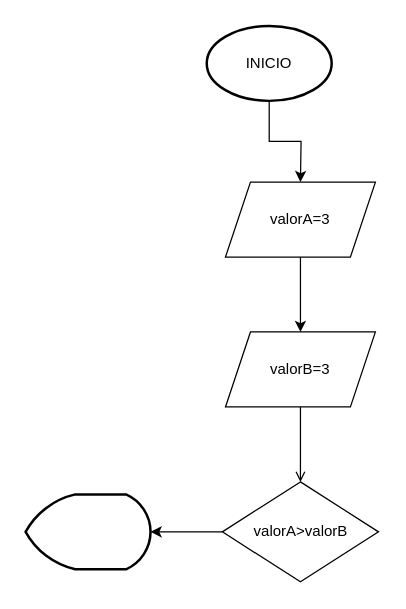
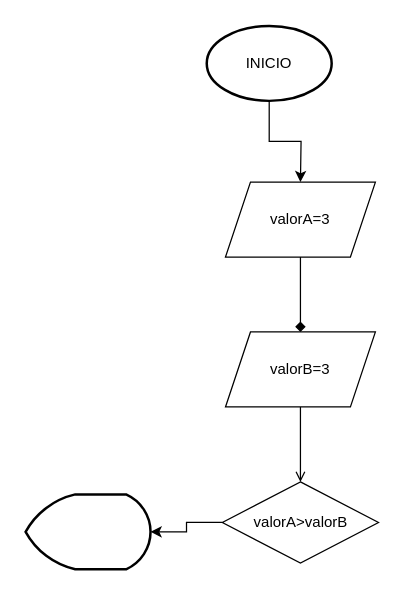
(301, 322) -> (301, 321)
(301, 532) -> (301, 523)
